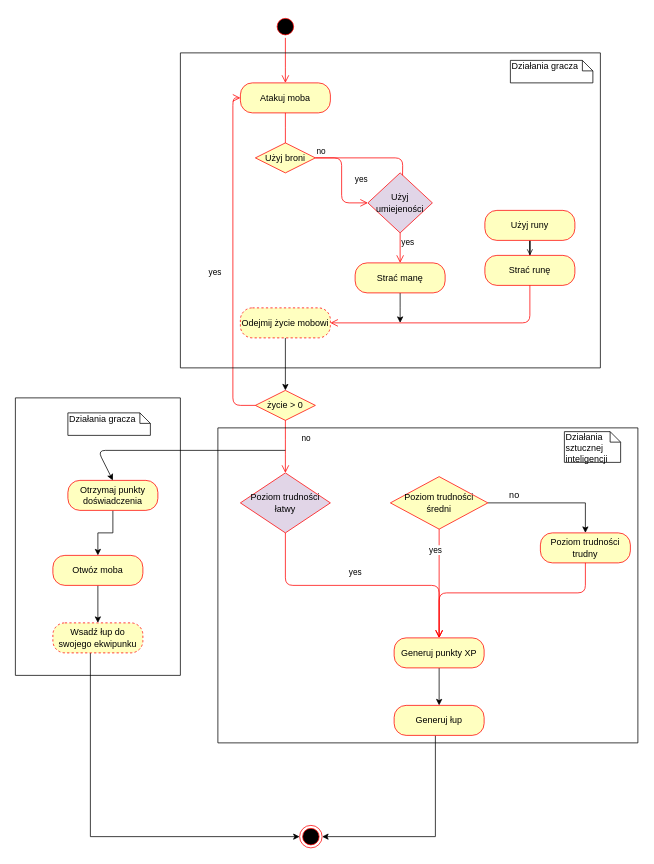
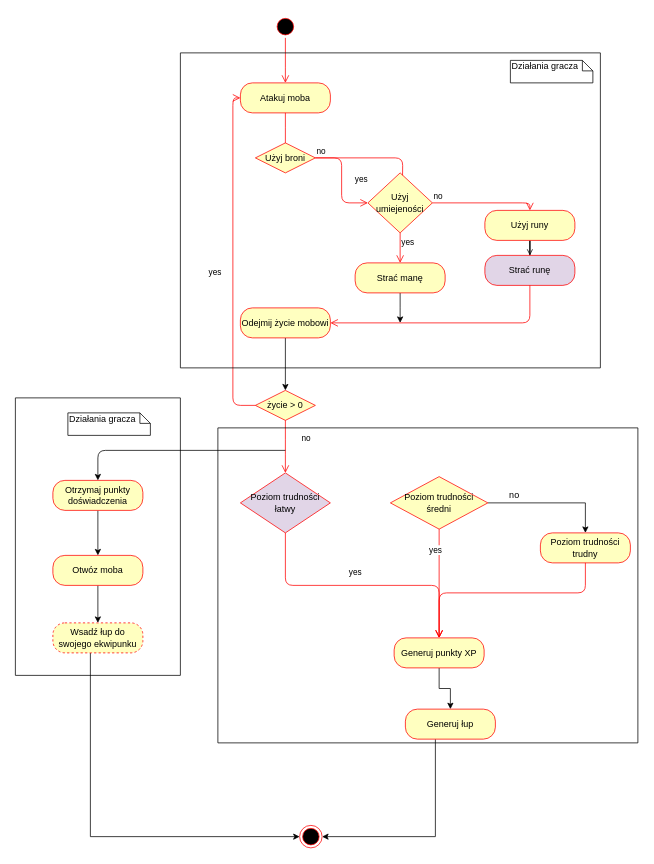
(400, 203) -> (400, 203)
none -> (483, 203)
(530, 270) -> (530, 270)
(285, 323) -> (285, 323)
(593, 447) -> none
(113, 495) -> (98, 495)
(439, 720) -> (450, 724)
